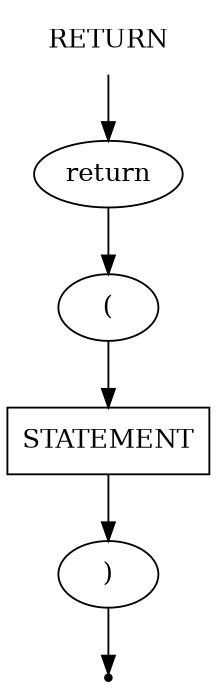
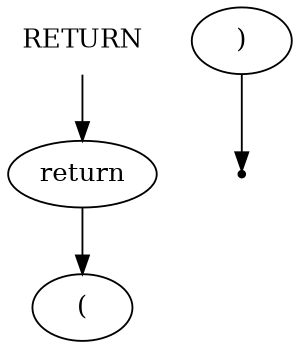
(108, 441) -> none
